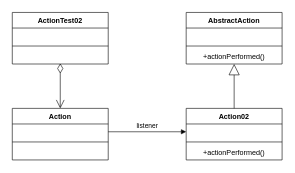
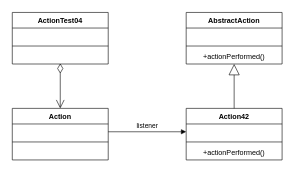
(60, 20) -> (60, 20)
(234, 116) -> (234, 116)
